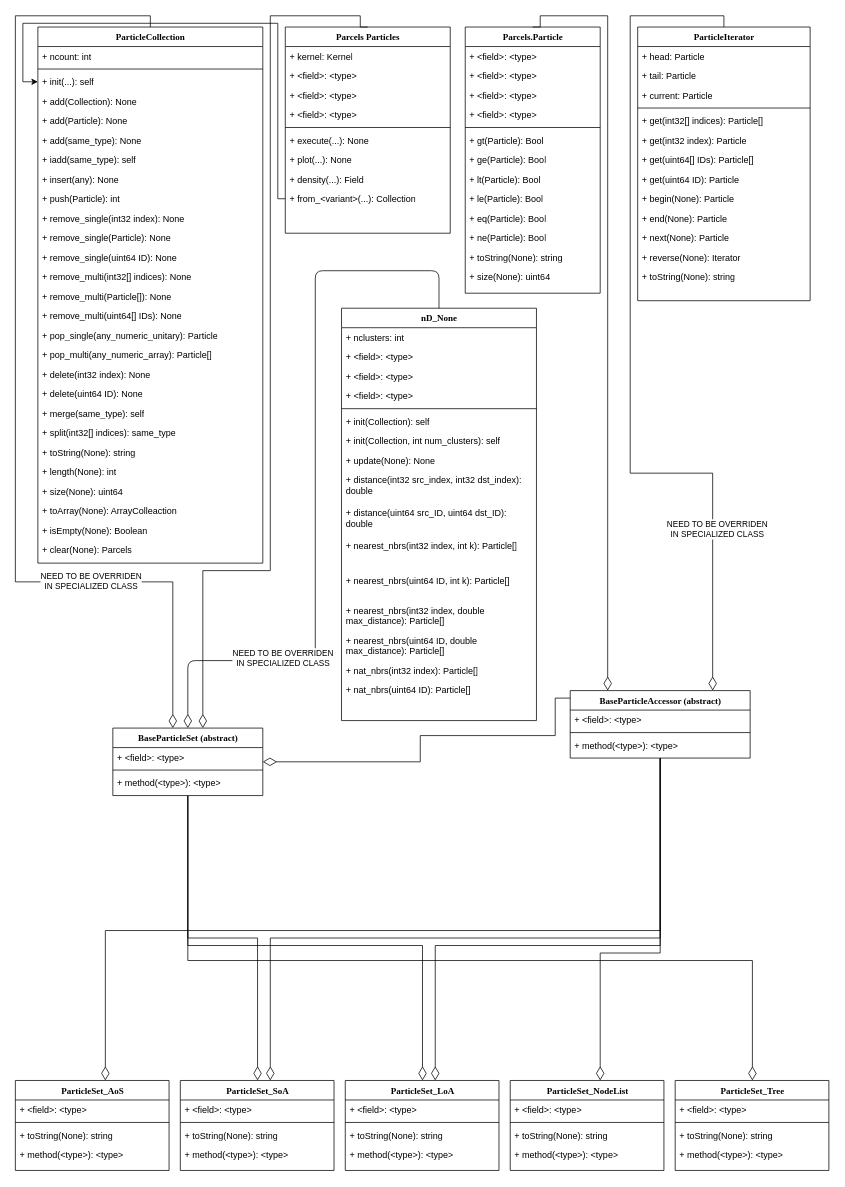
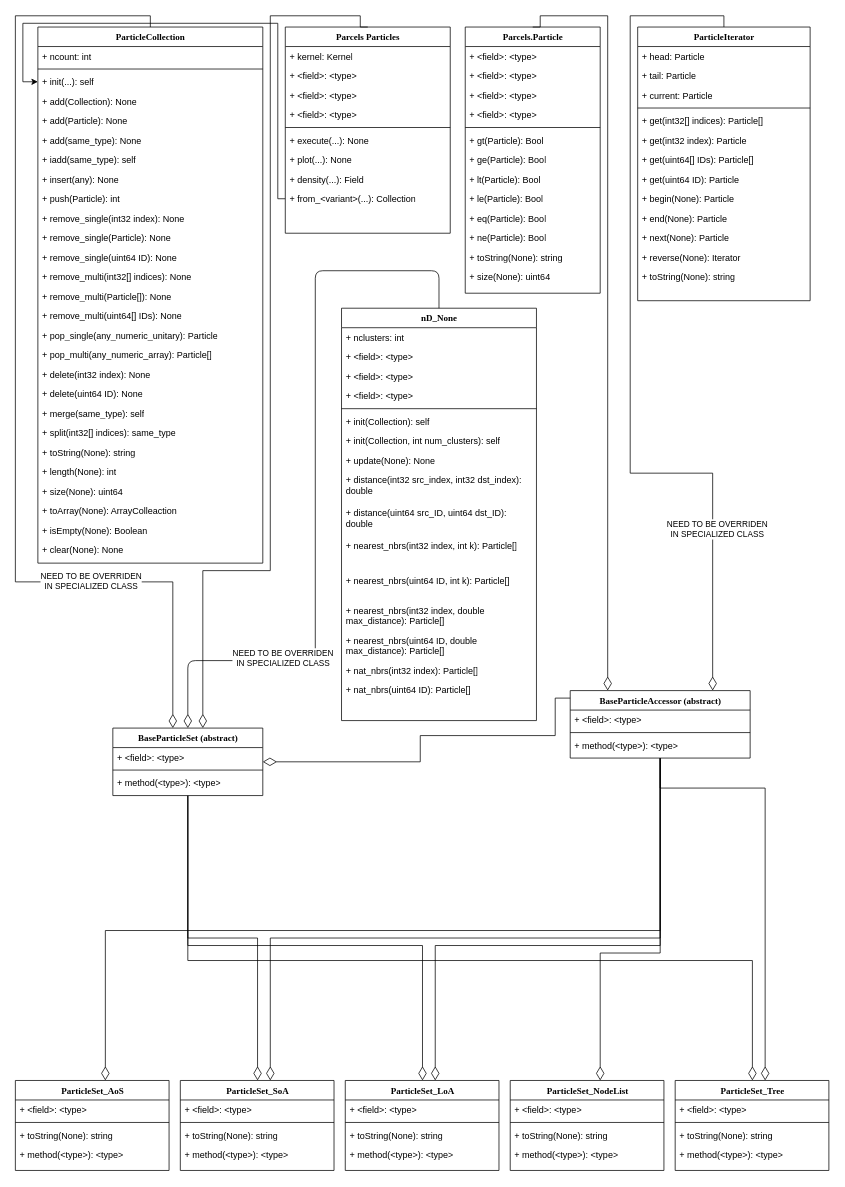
(92, 550) -> (86, 550)
none -> (765, 876)
